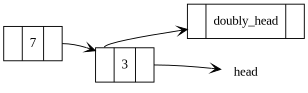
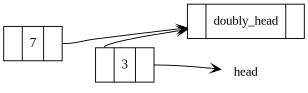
(74, 45) -> (117, 36)
